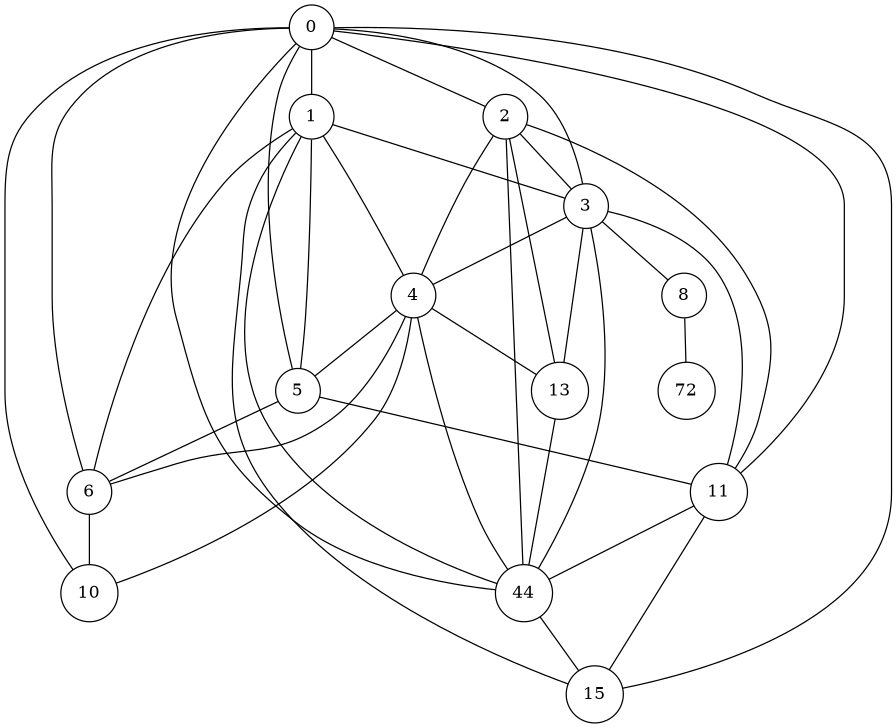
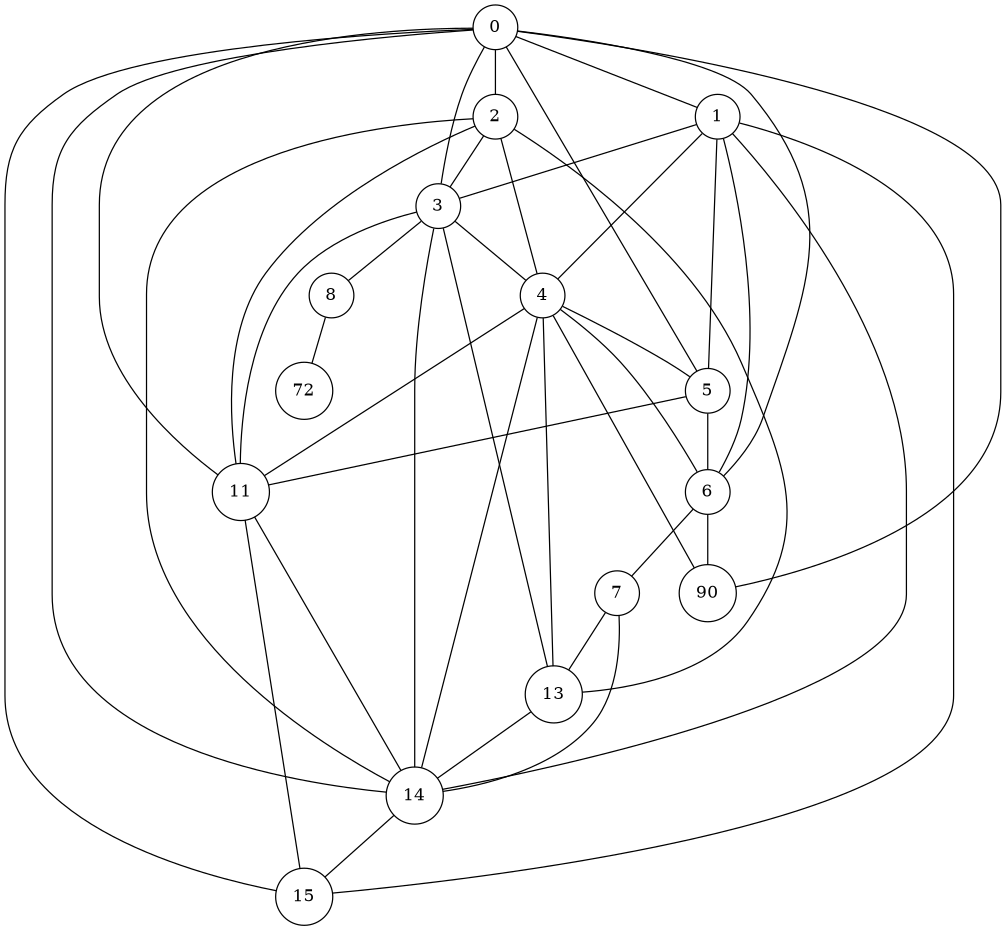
none -> (394, 392)
(89, 593) -> (708, 593)
(524, 593) -> (415, 796)
none -> (617, 593)
